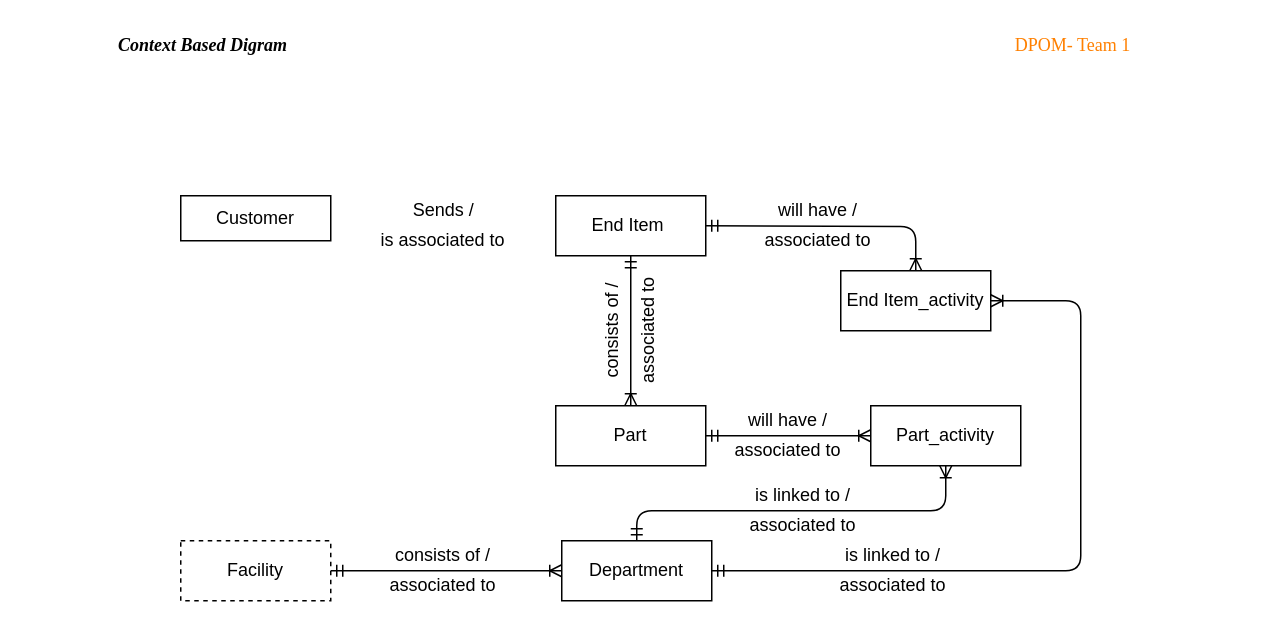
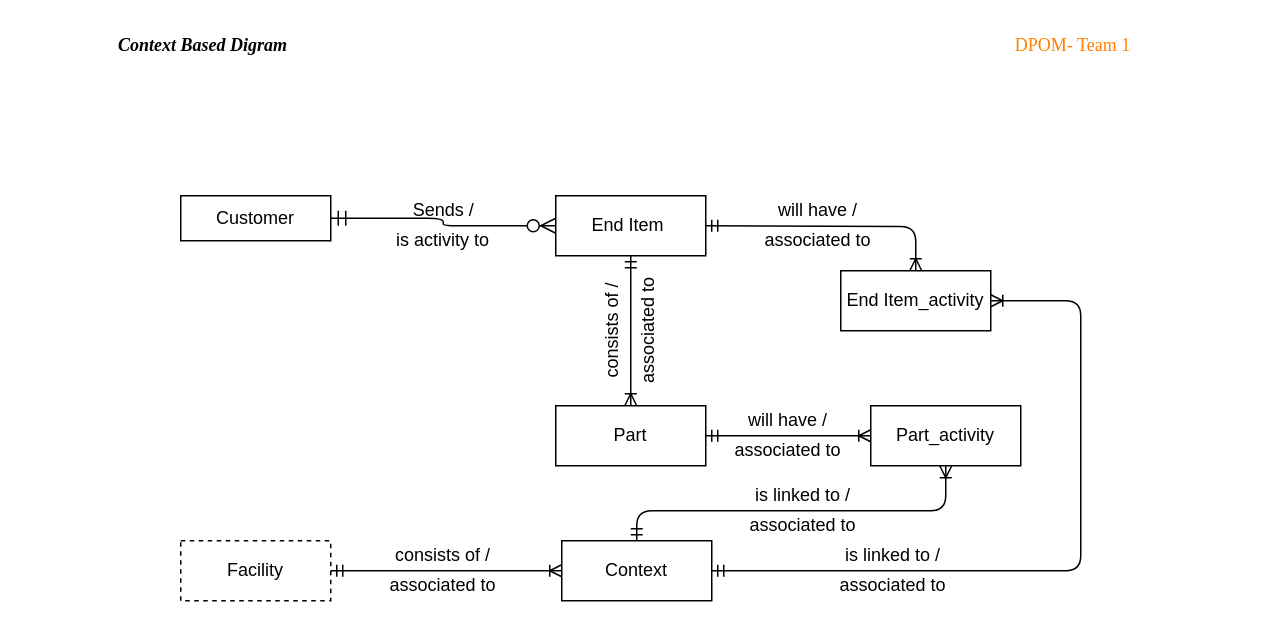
none -> (443, 222)
(443, 241) -> (443, 241)
(637, 571) -> (637, 571)
